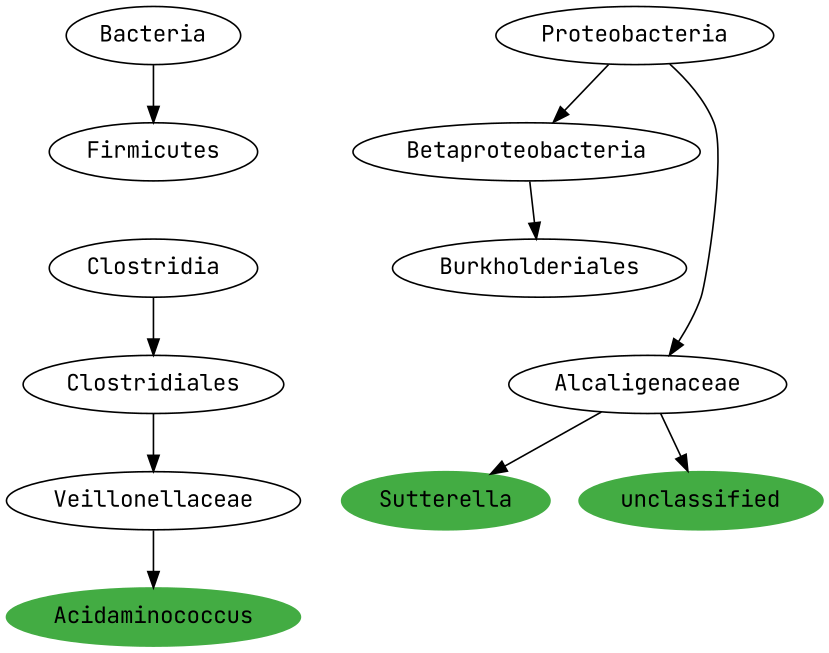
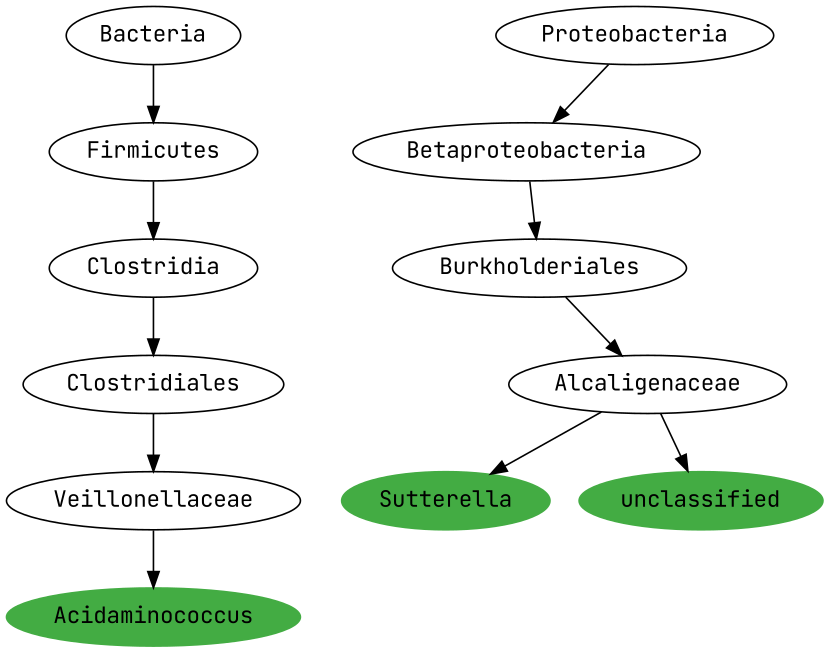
(716, 198) -> (588, 321)
none -> (153, 202)
